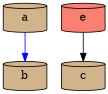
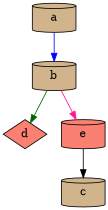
none -> (67, 101)
none -> (25, 134)
